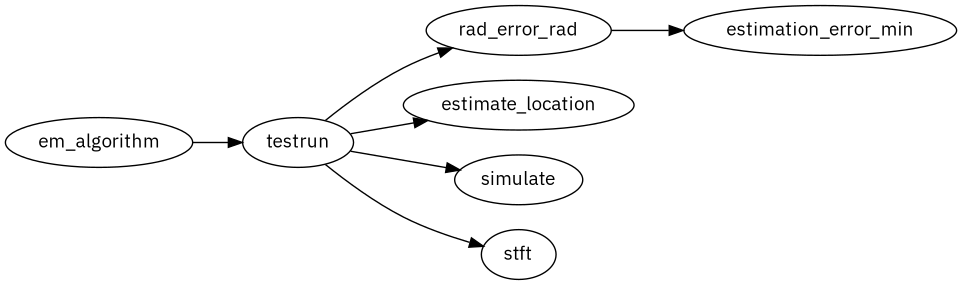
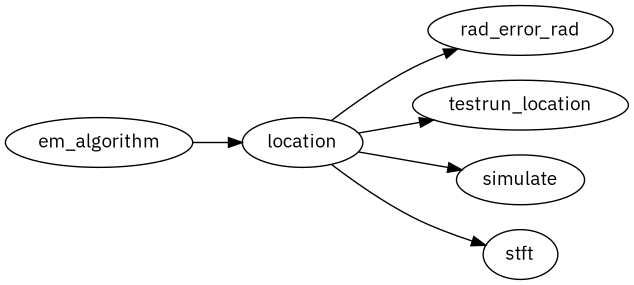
(820, 30) -> none
(519, 105) -> (521, 105)
(298, 142) -> (303, 142)
